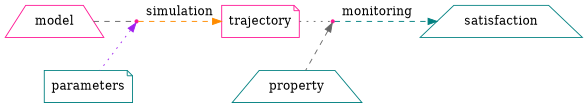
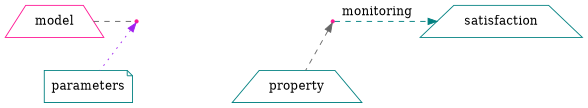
(261, 21) -> none
